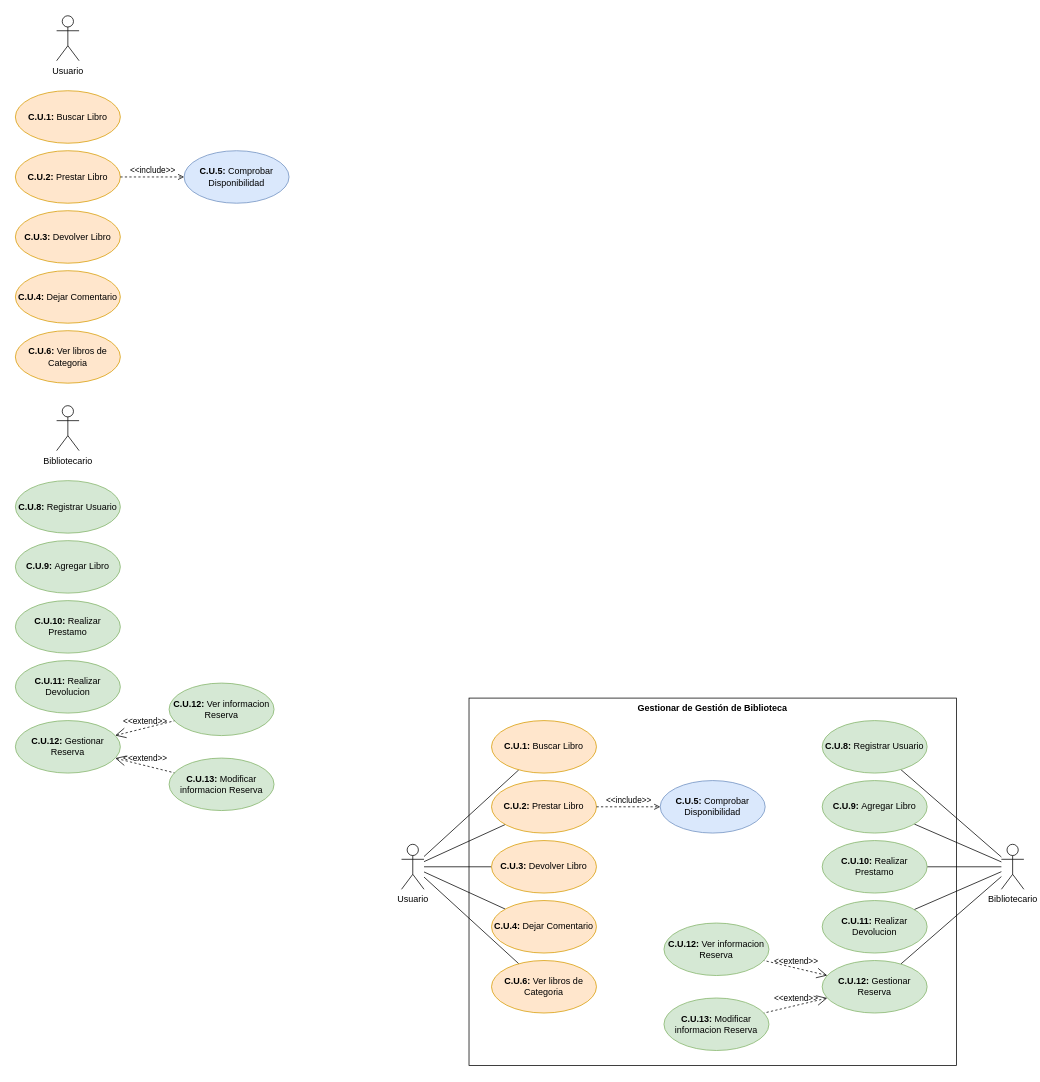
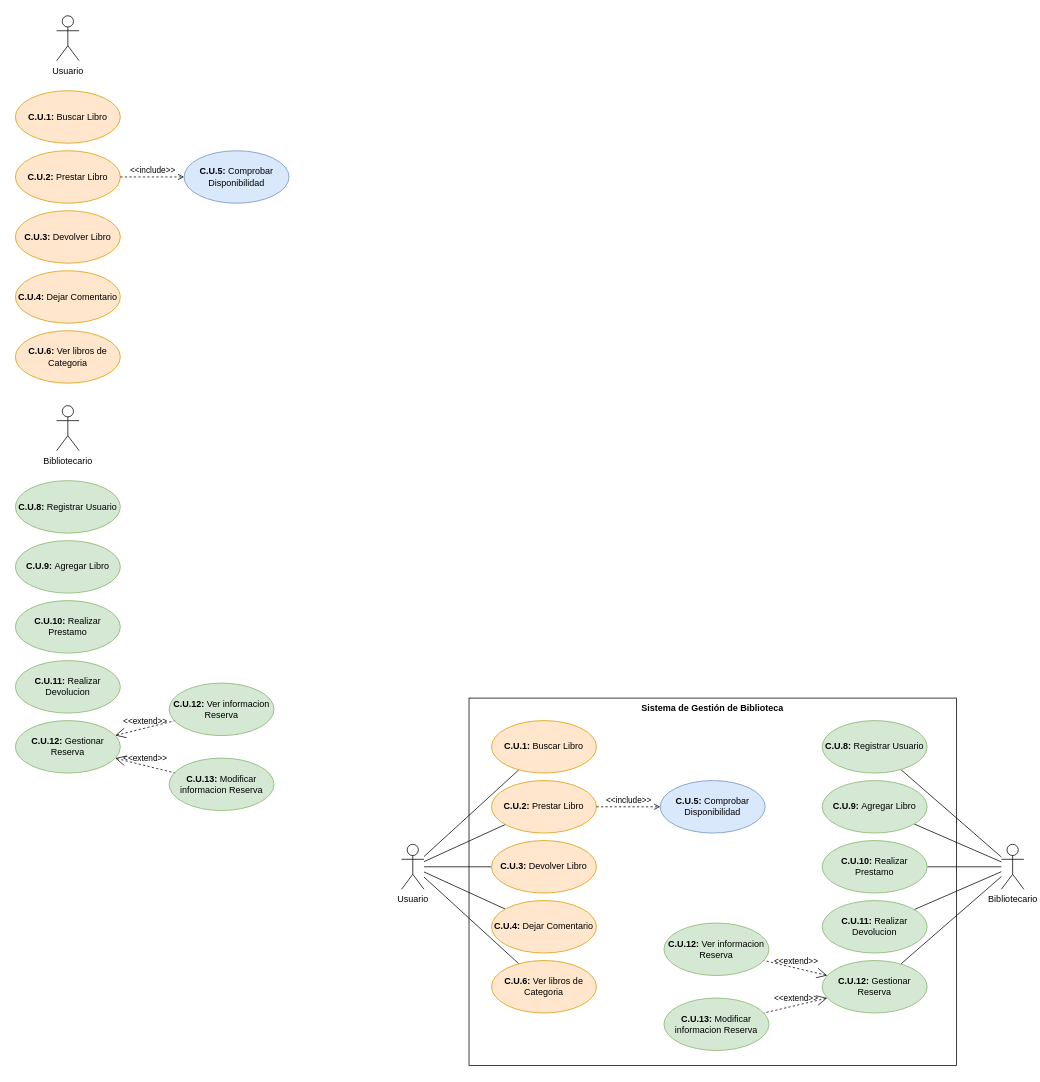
(713, 709) -> (713, 709)
